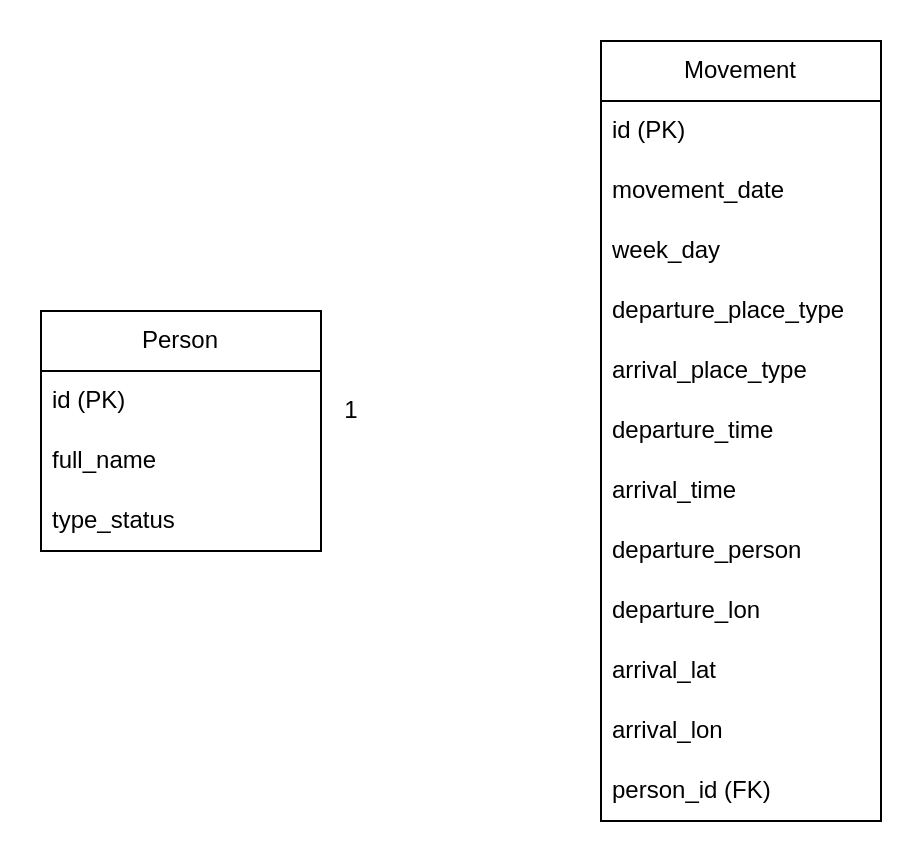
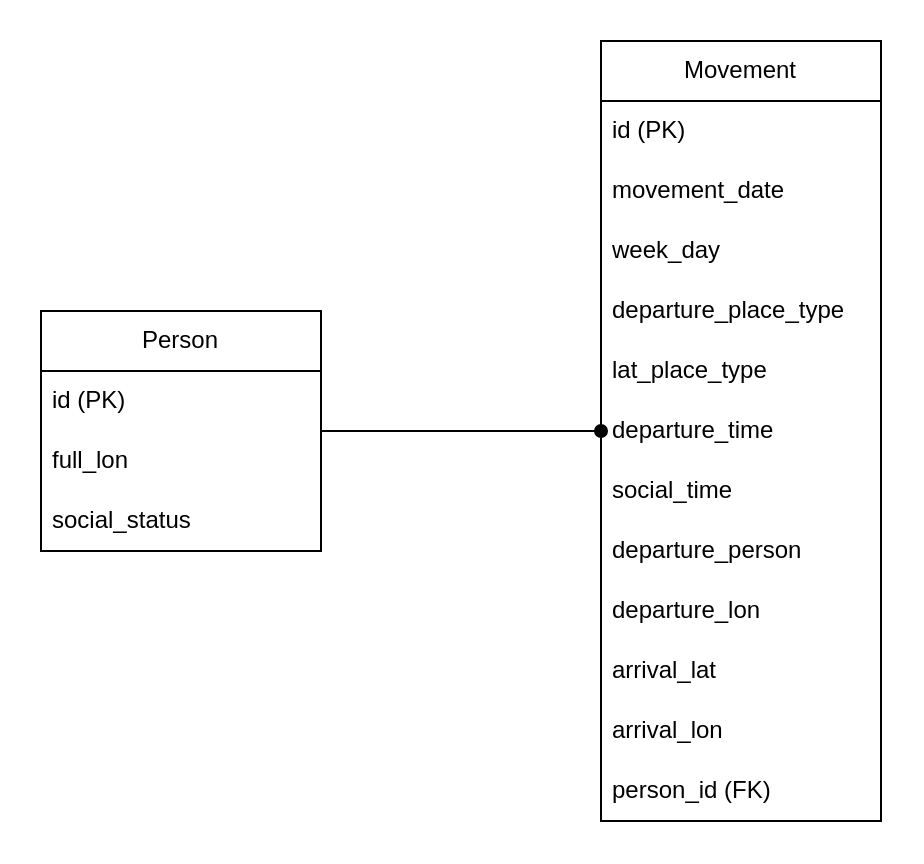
(725, 371) -> (701, 371)
(351, 411) -> none
none -> (460, 431)
(107, 461) -> (97, 461)
(684, 491) -> (678, 491)
(127, 521) -> (134, 521)
